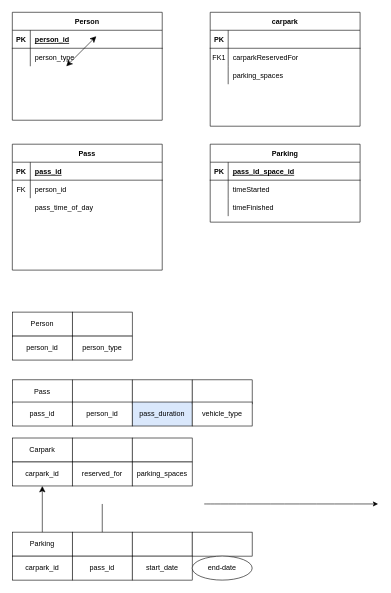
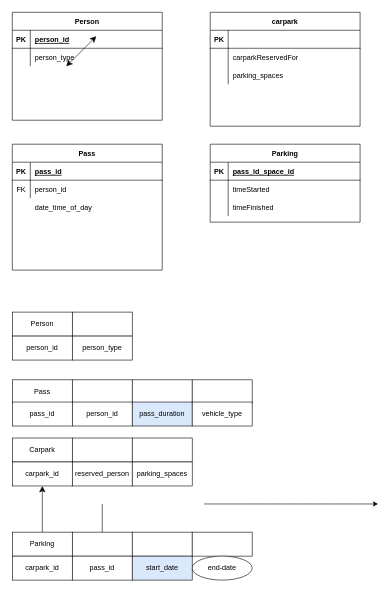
(219, 57) -> none
(66, 208) -> (66, 208)
(102, 474) -> (102, 474)
(162, 569) -> (162, 569)
